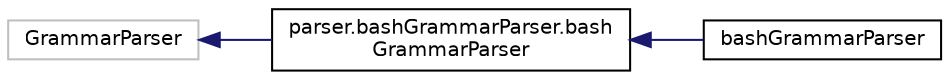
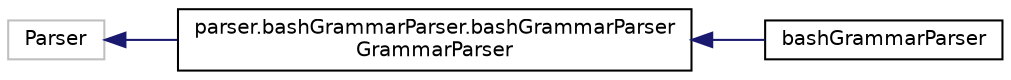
(103, 40) -> (56, 40)
(451, 40) -> (435, 40)
